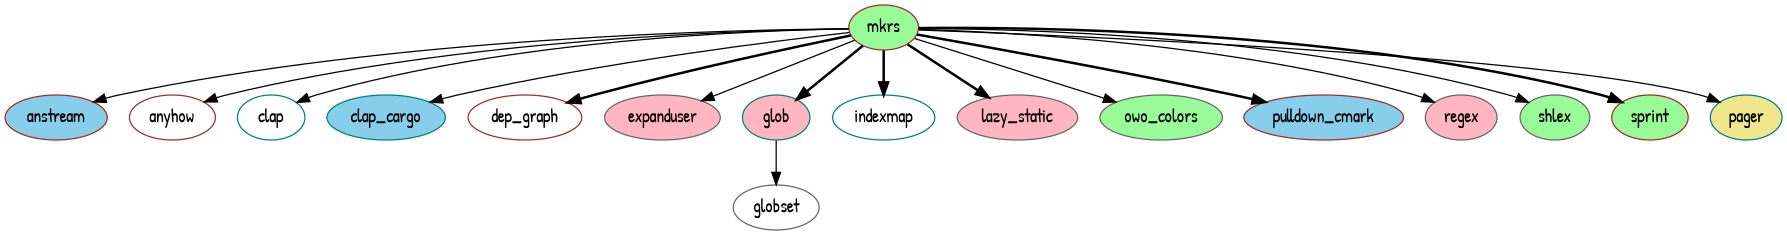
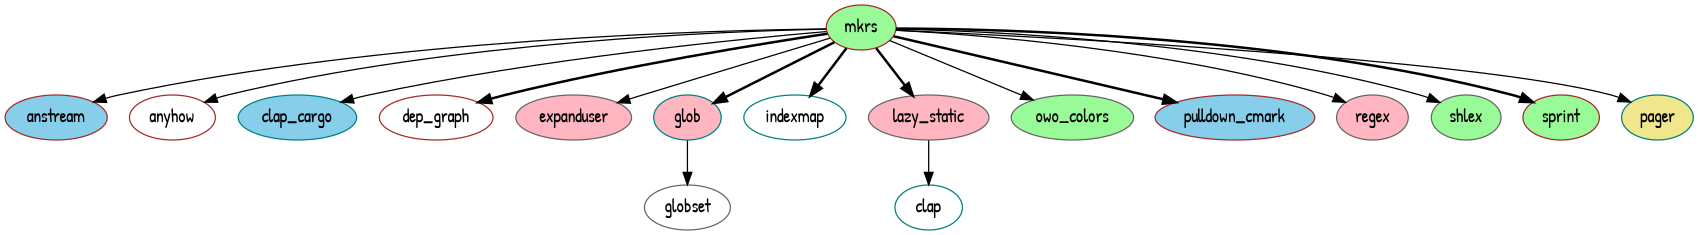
(482, 59) -> (929, 156)
